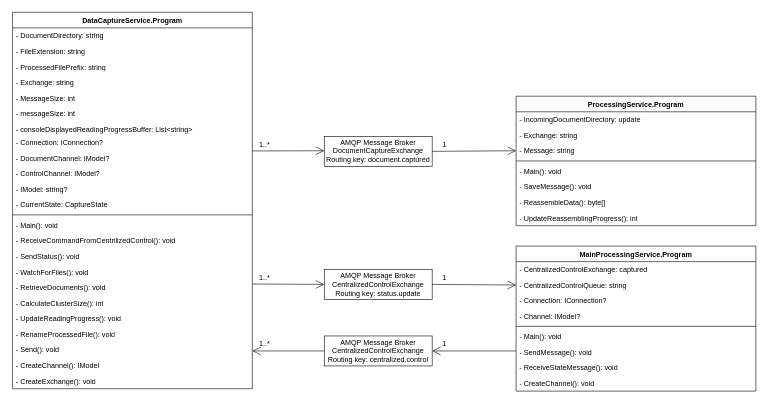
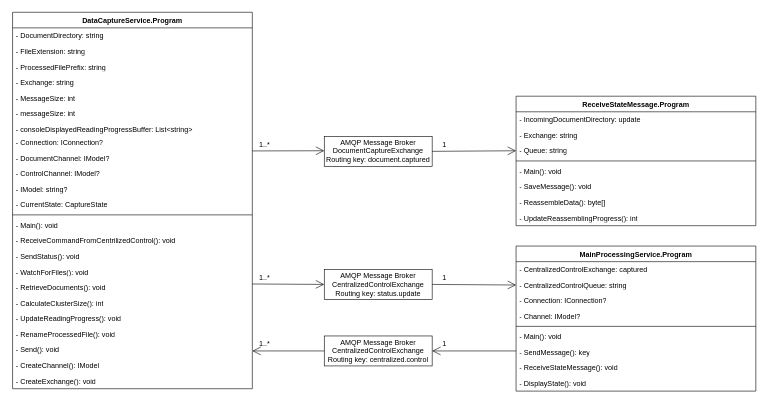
(636, 105) -> (636, 105)
(550, 152) -> (546, 152)
(558, 353) -> (557, 353)
(562, 384) -> (559, 384)
